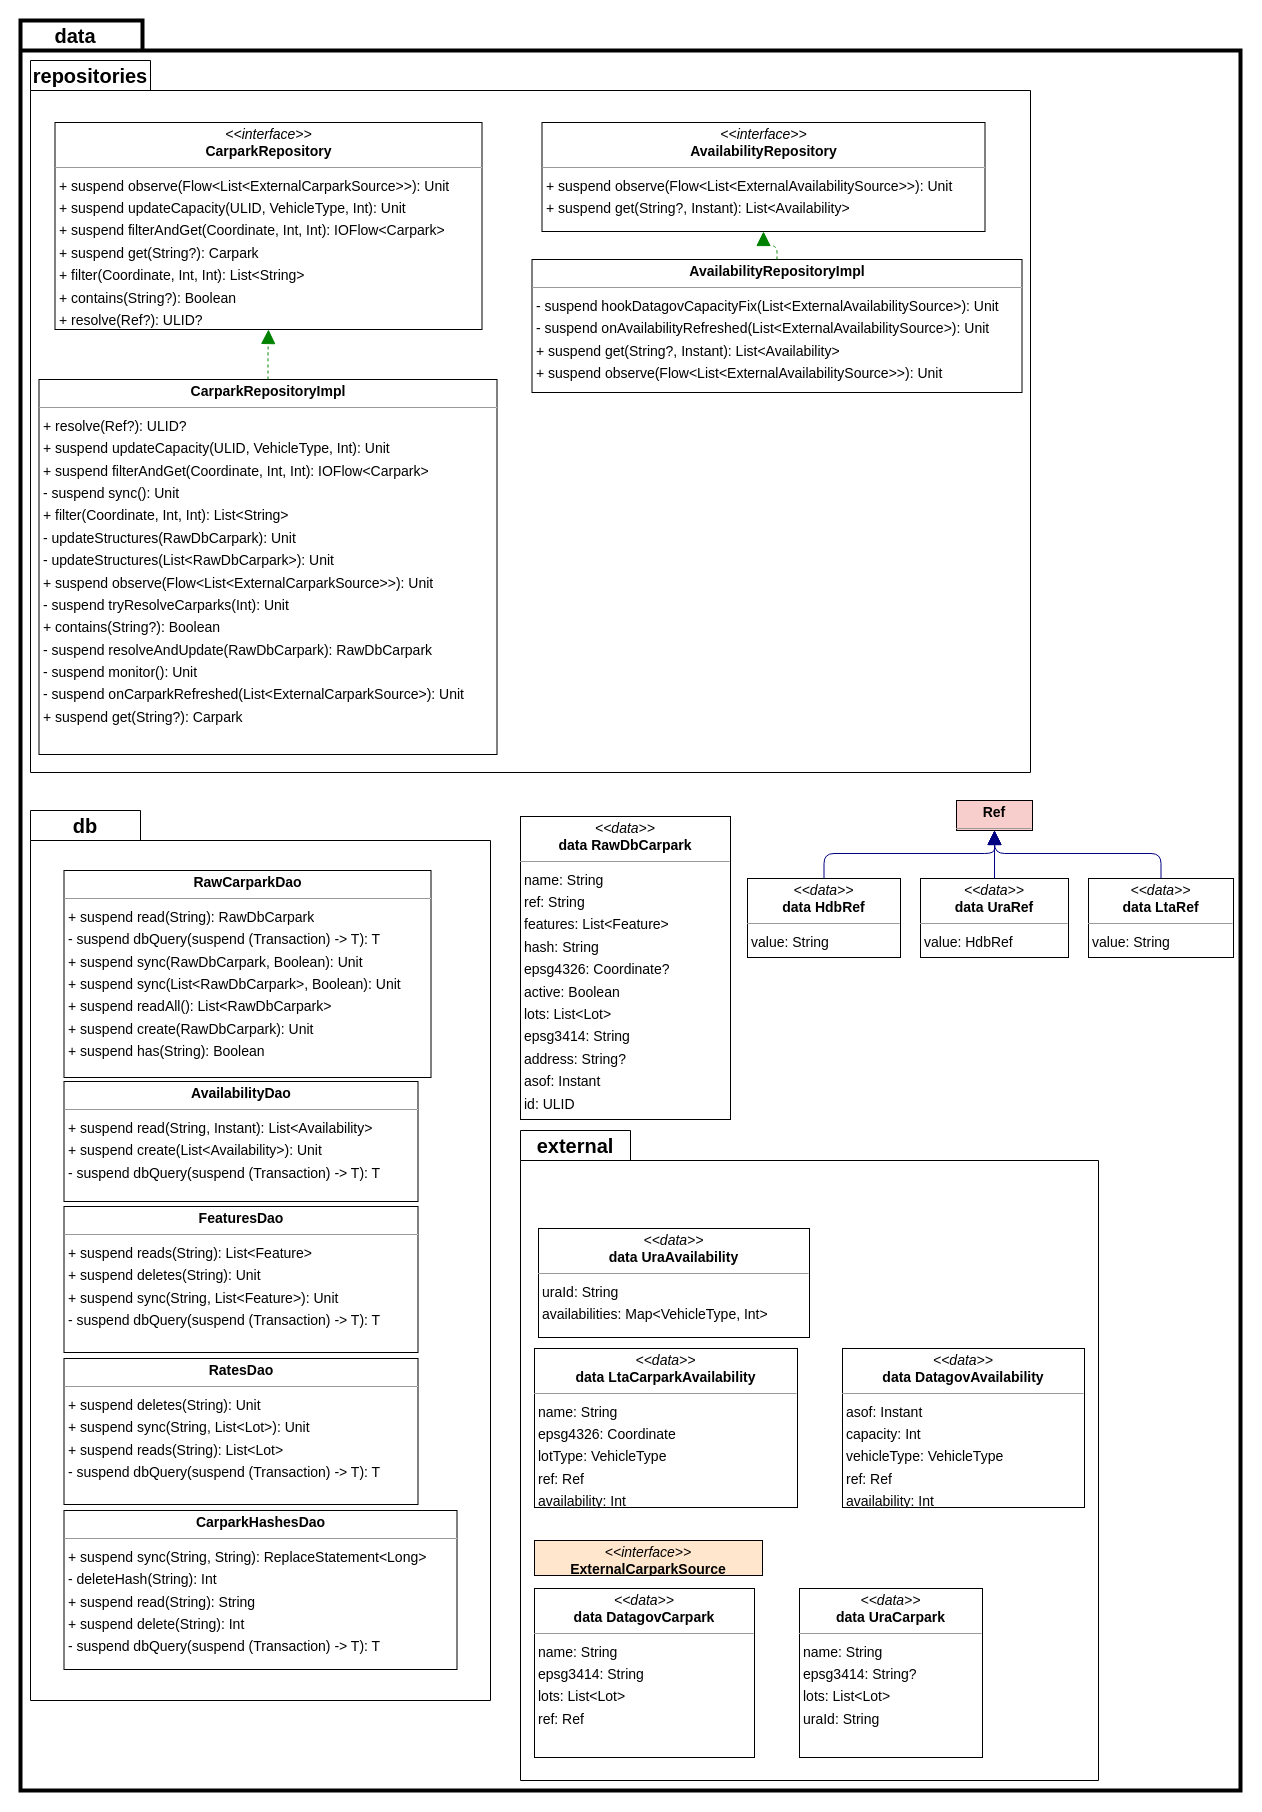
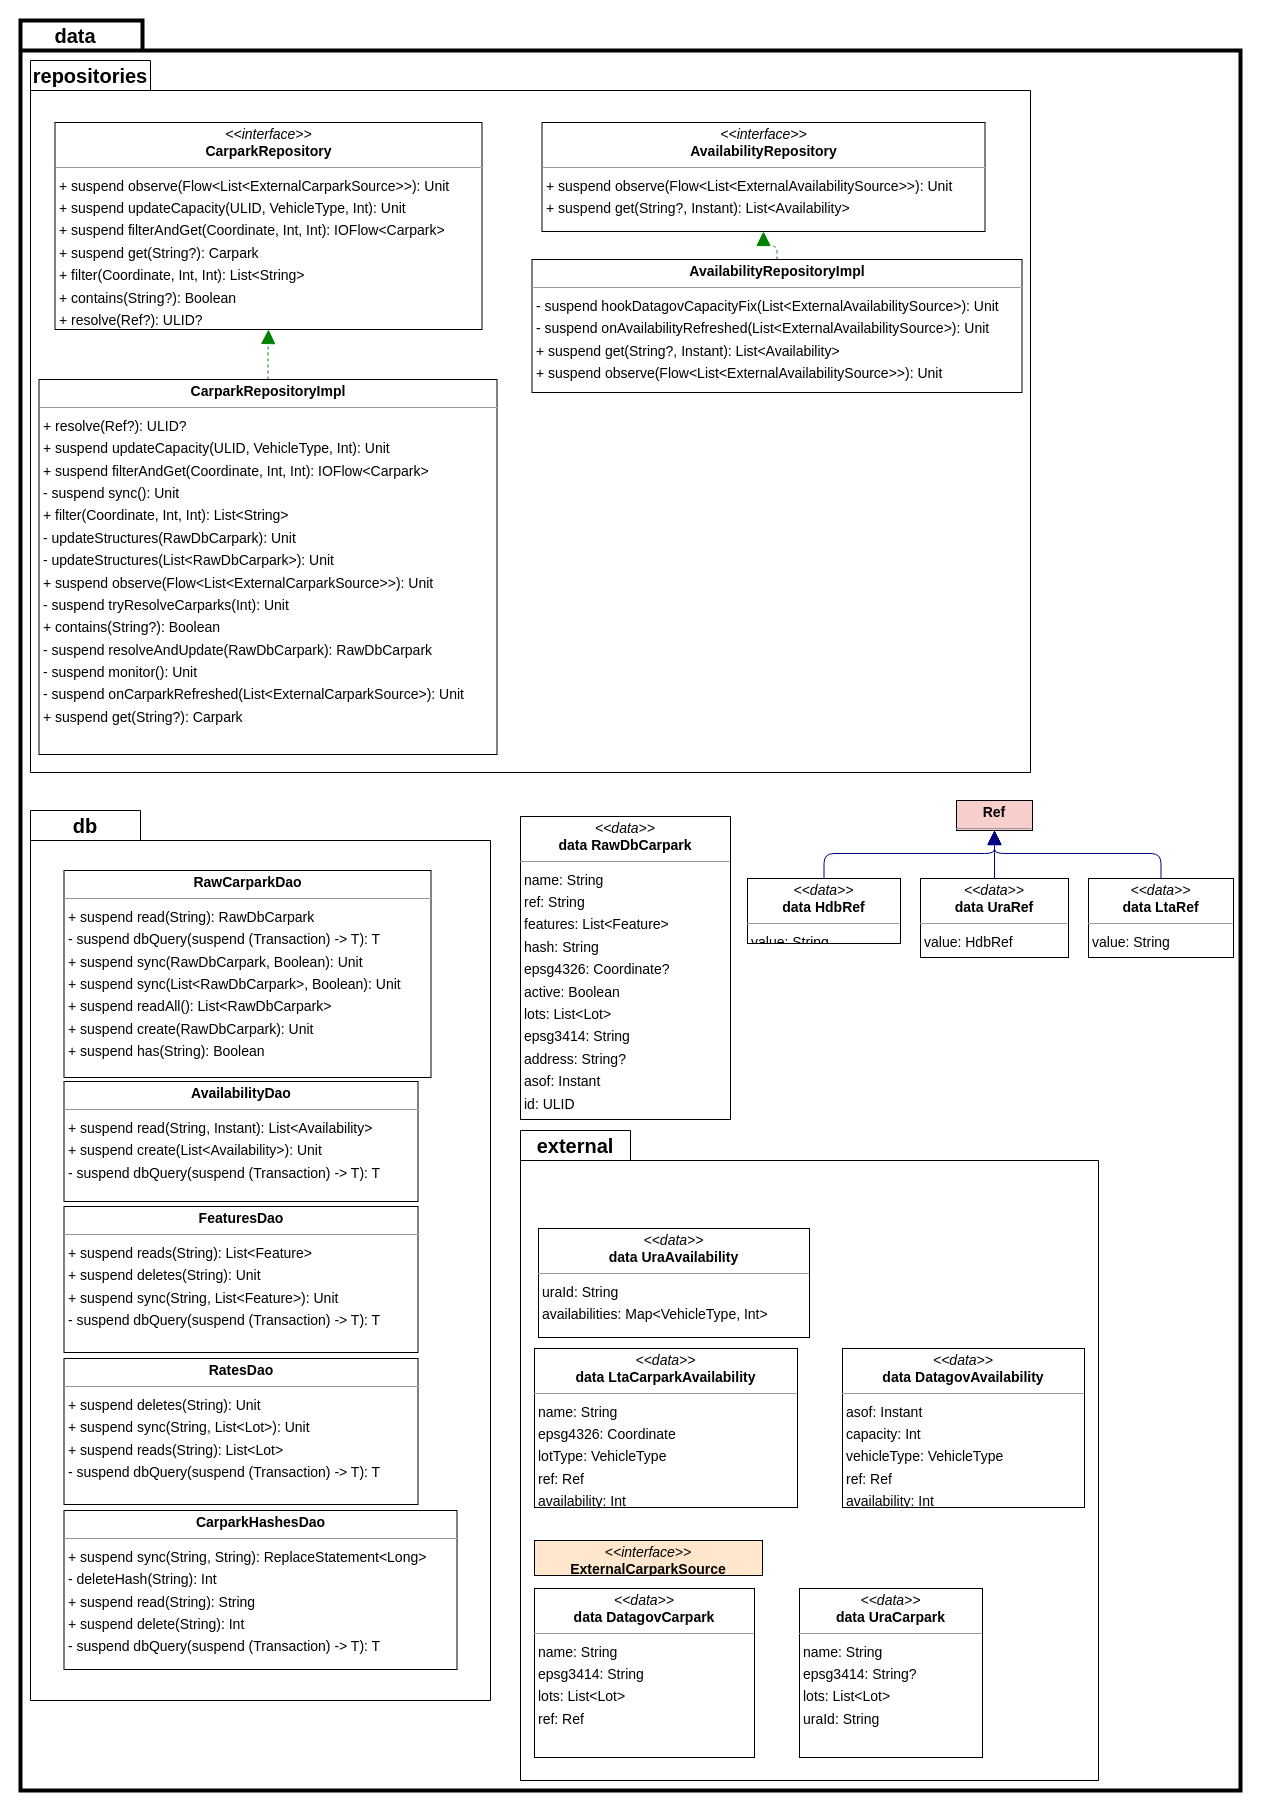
(998, 852) -> (998, 853)
(824, 918) -> (824, 911)
